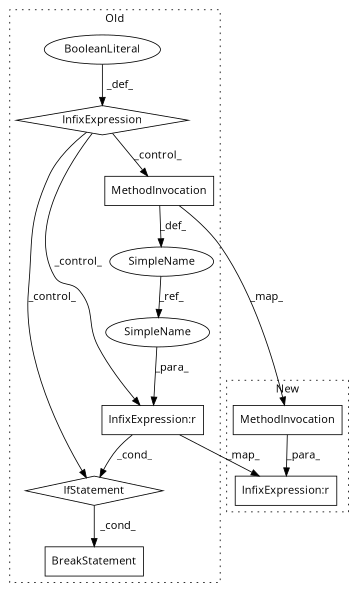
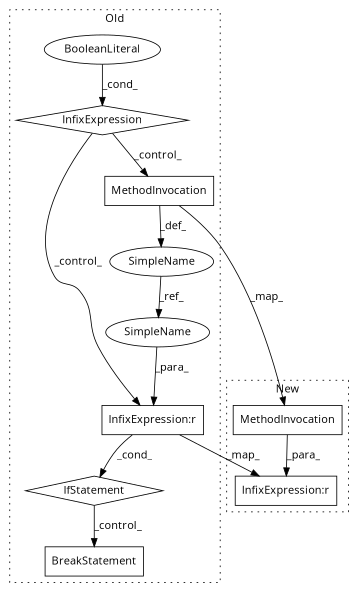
(120, 85) -> (120, 85)
(28, 298) -> none
(118, 526) -> (118, 526)
